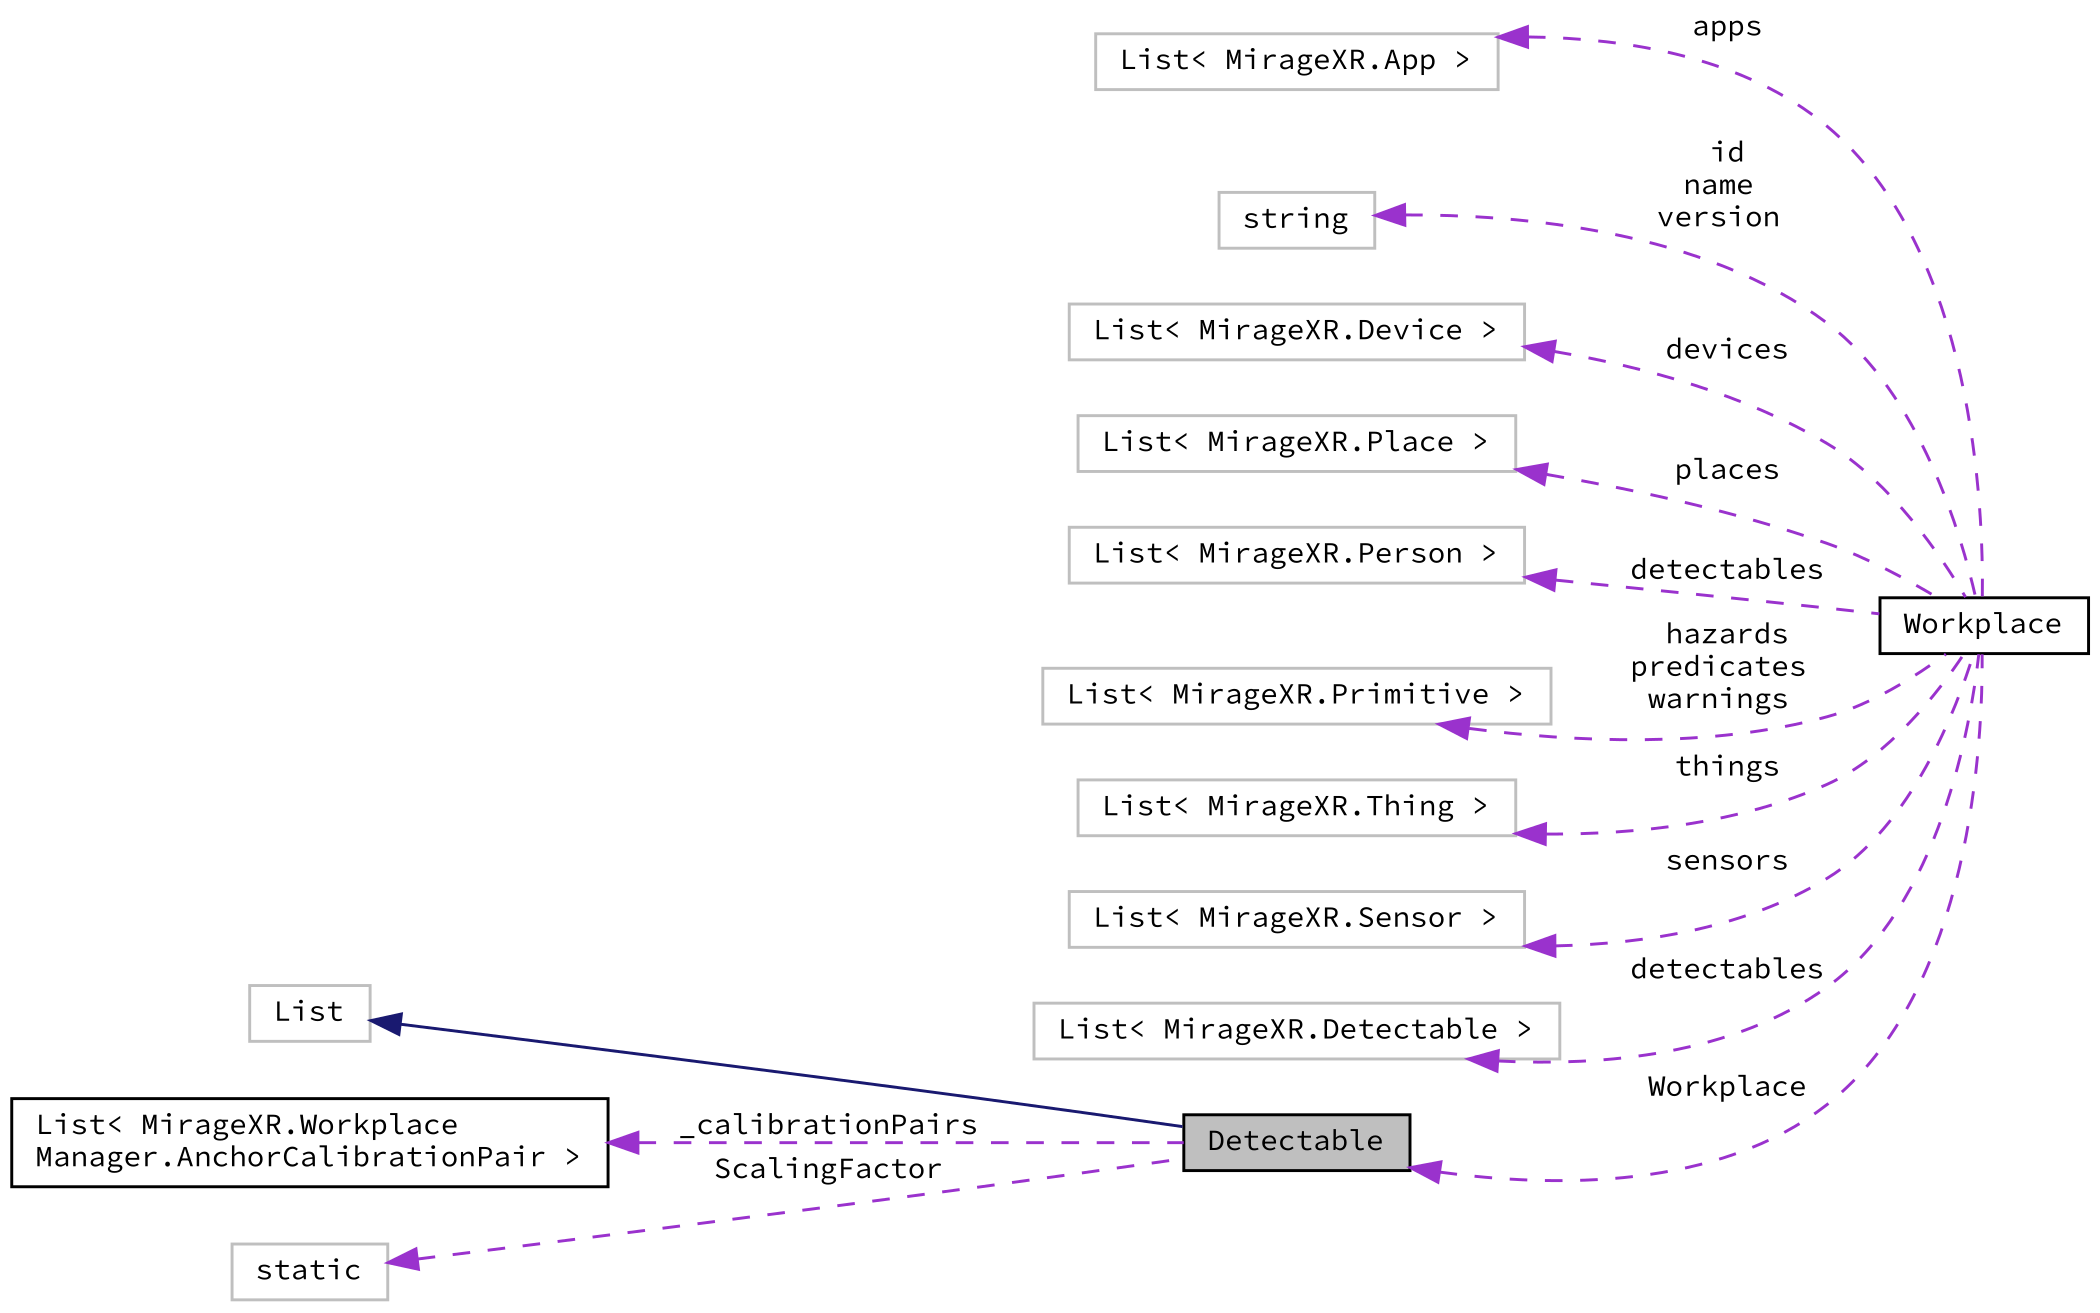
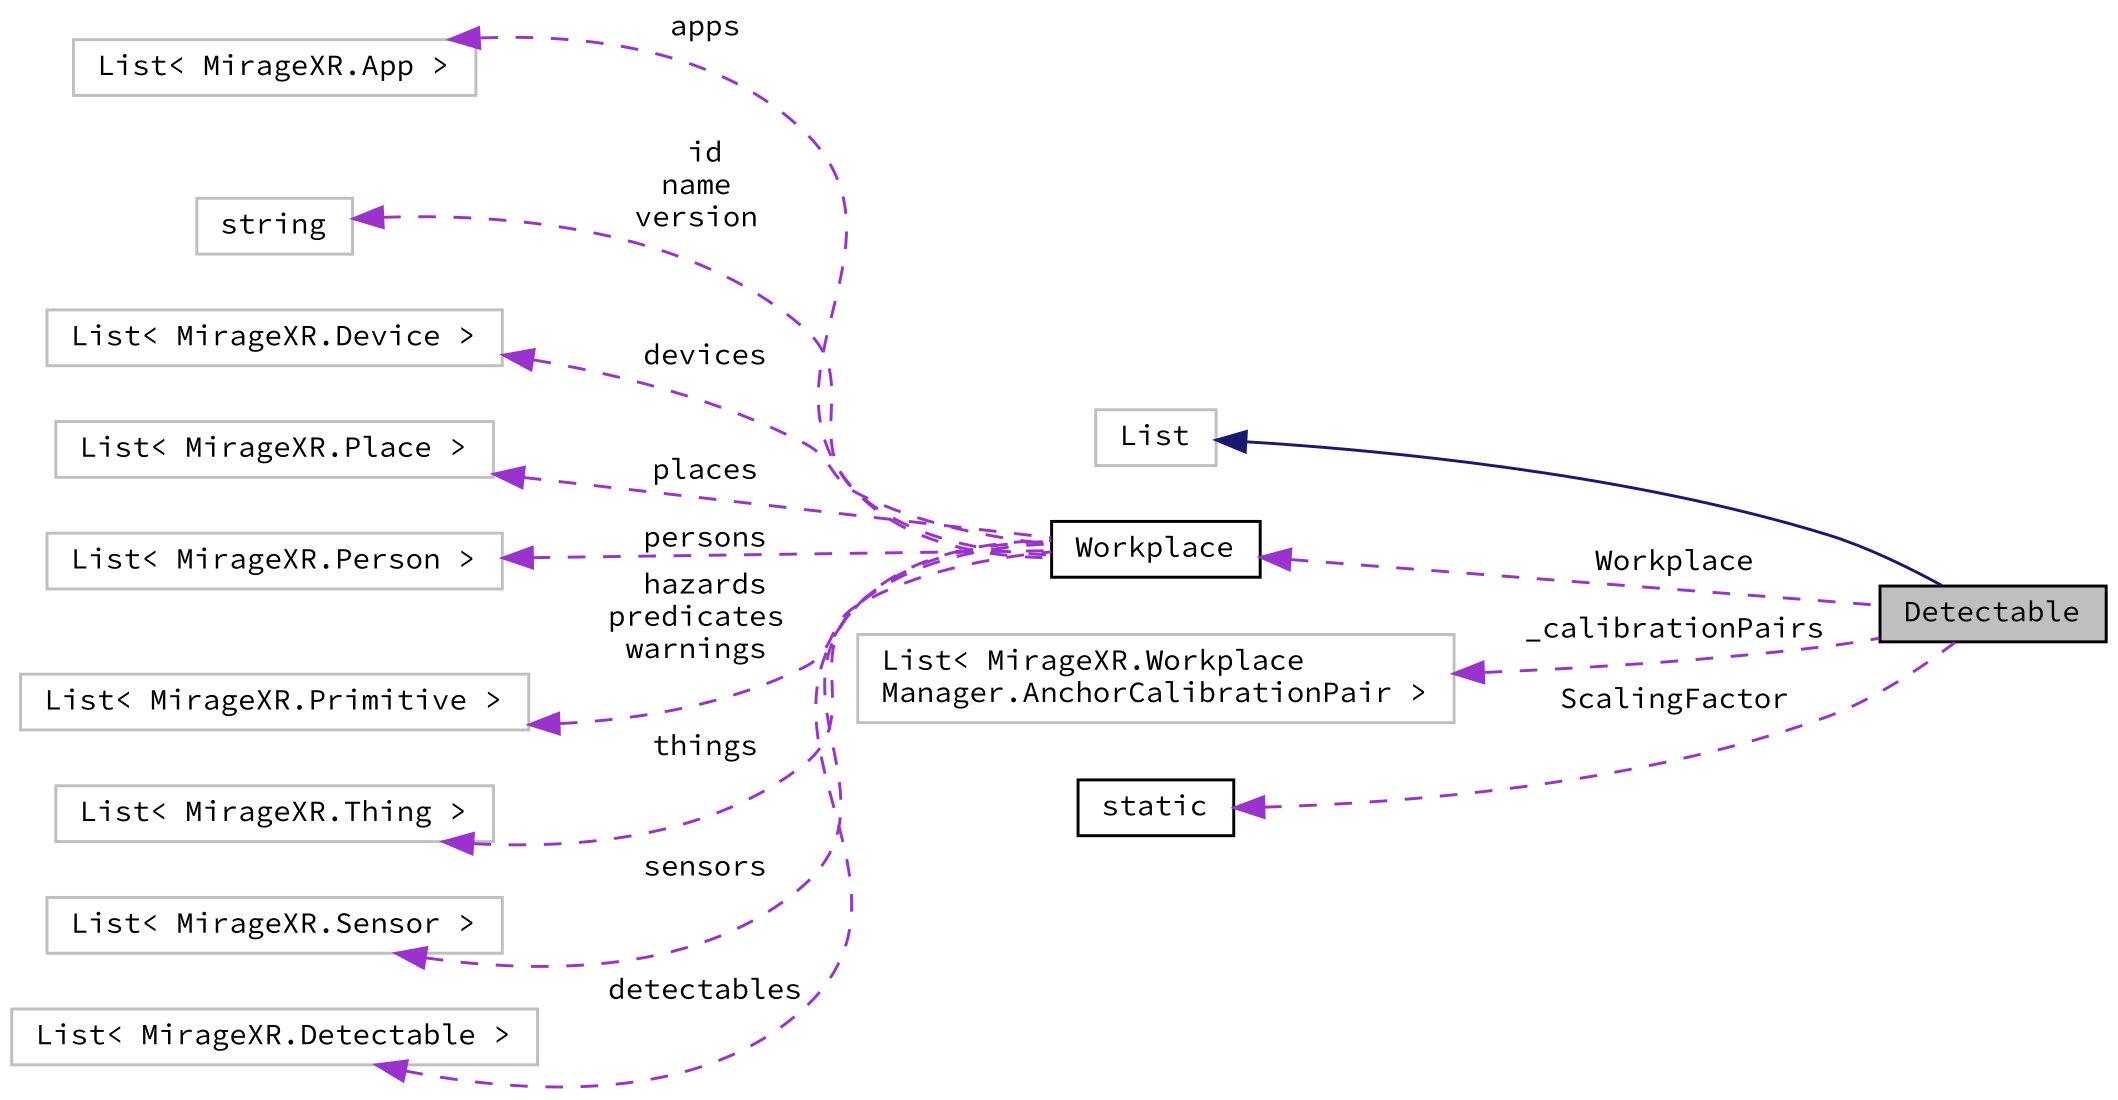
(1720, 571) -> (698, 539)
(1858, 1073) -> (1585, 582)
(310, 1143) -> (1156, 679)
(310, 1272) -> (1156, 808)
